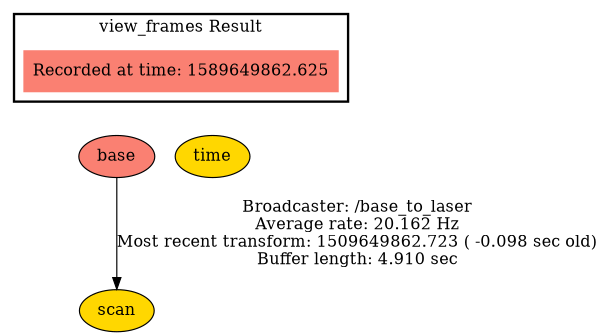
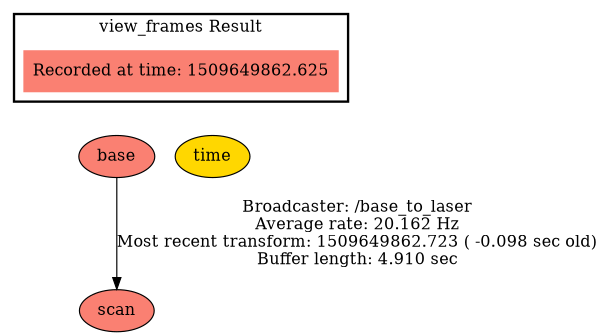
(181, 71) -> (181, 71)
(117, 311) -> (117, 311)
